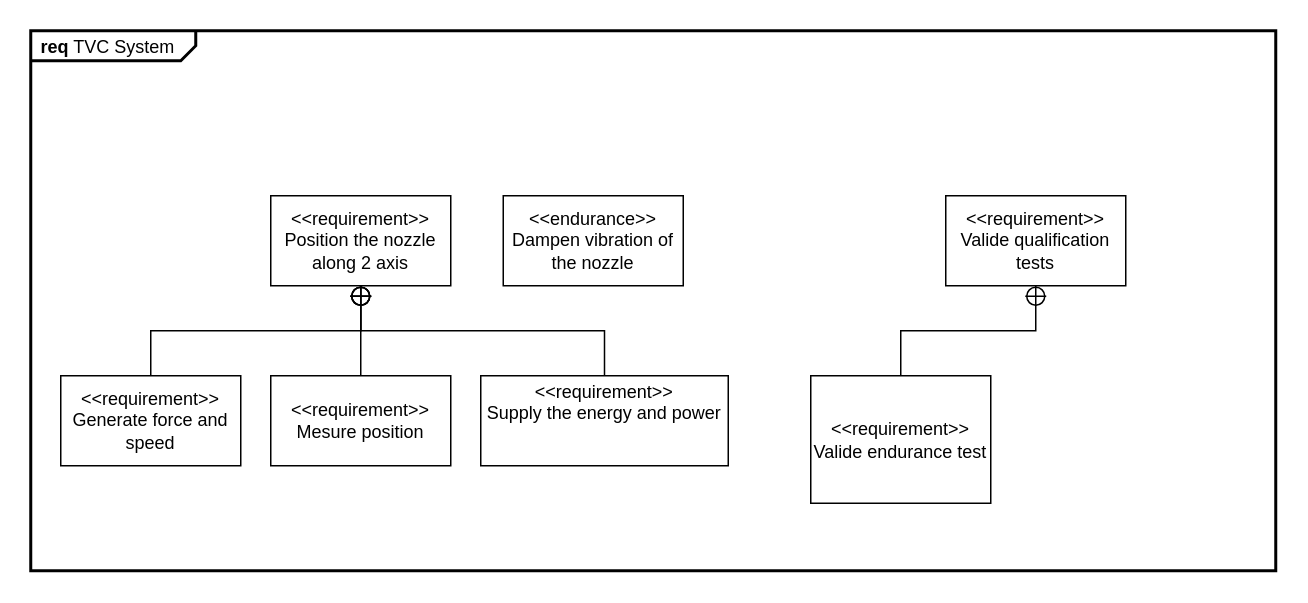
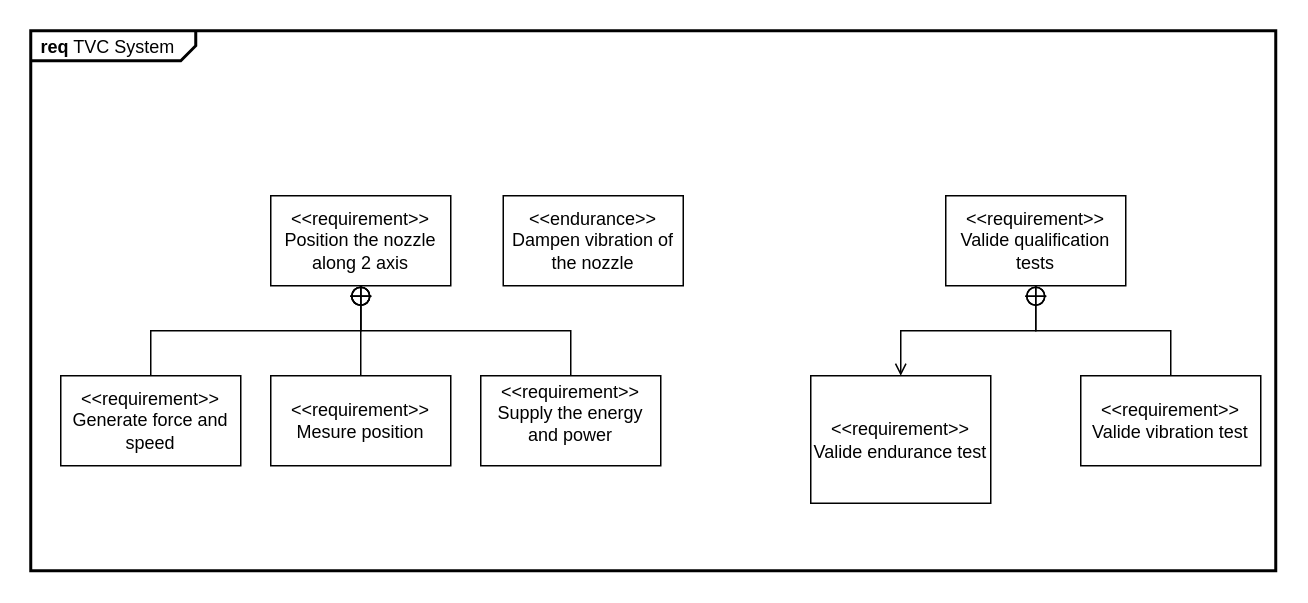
none -> (1126, 331)
(901, 369) -> (901, 368)
(605, 421) -> (571, 421)
none -> (1171, 421)
